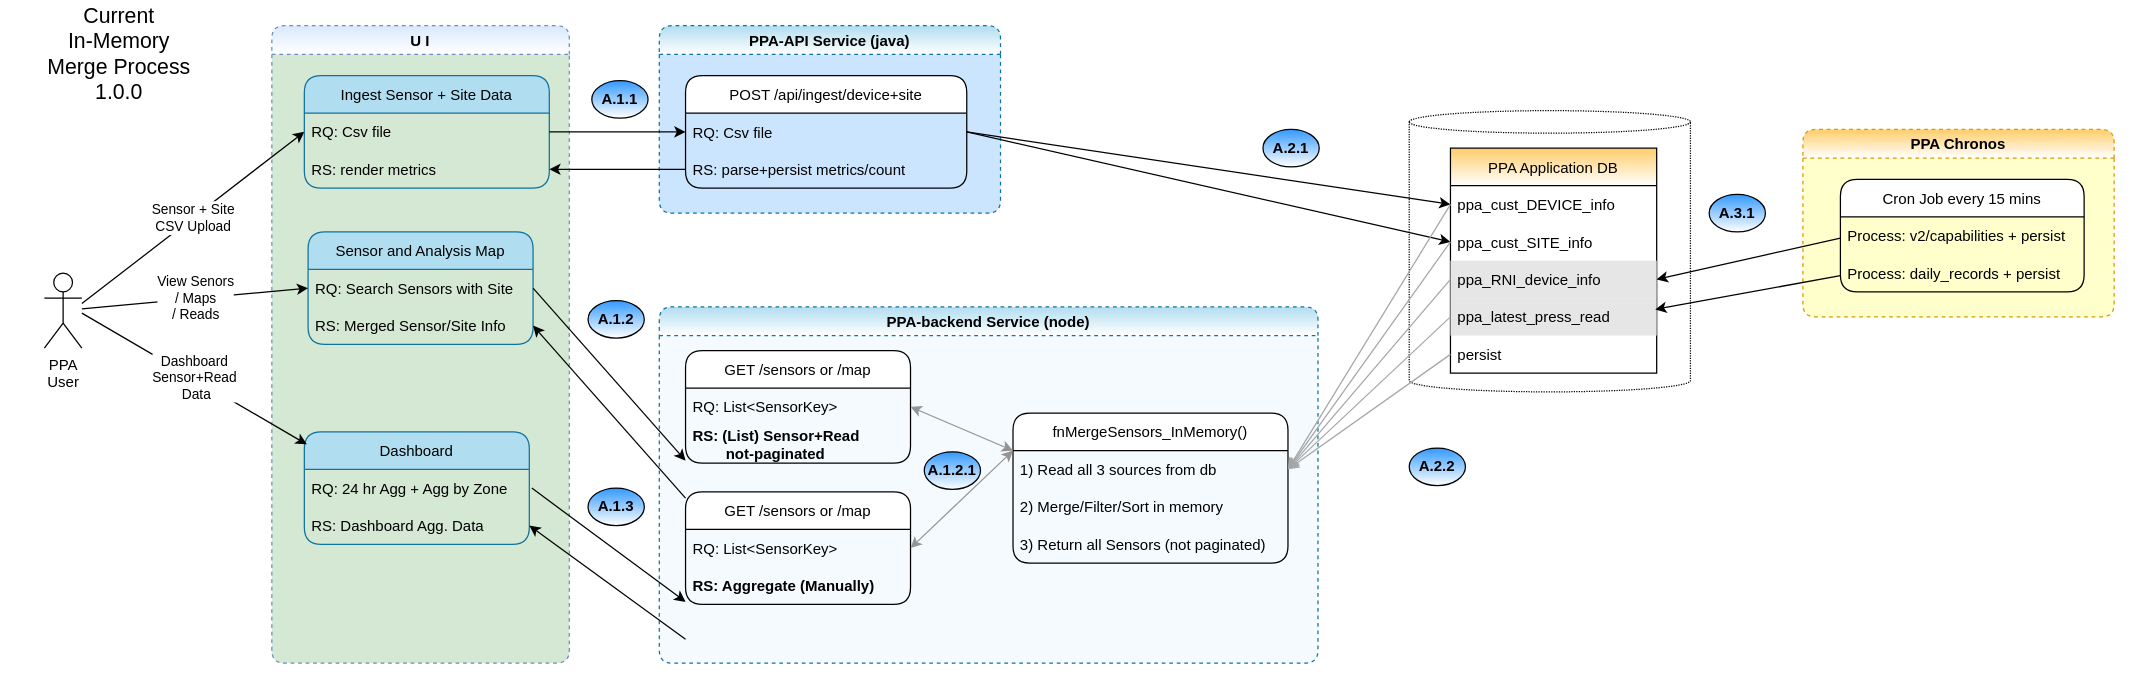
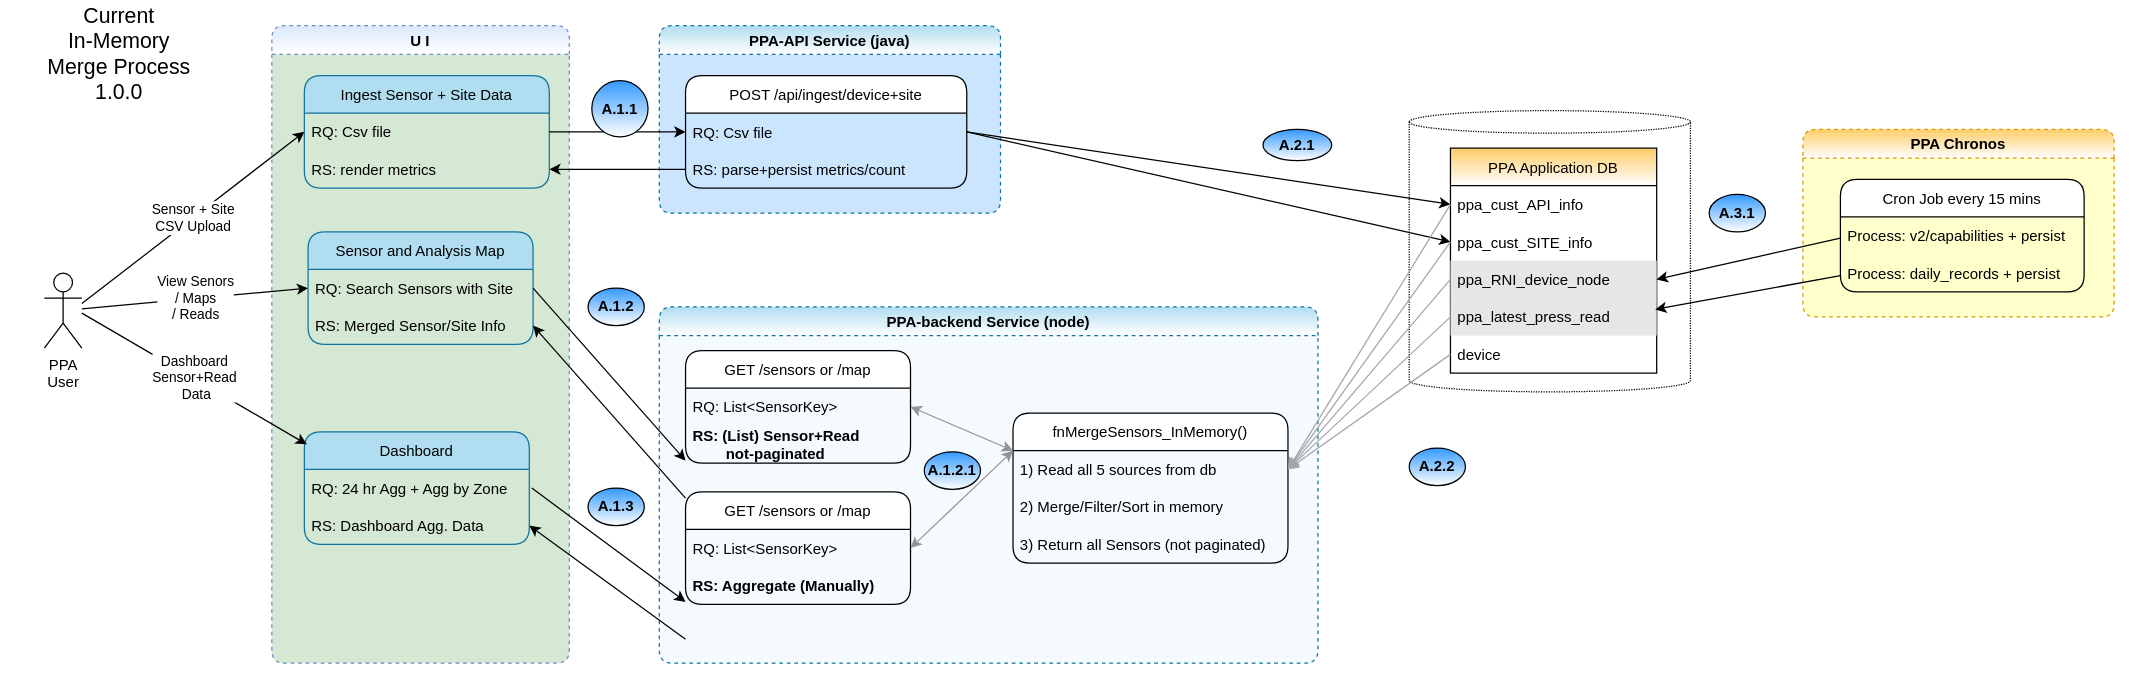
(620, 99) -> (620, 109)
(1291, 148) -> (1298, 145)
(1540, 205) -> (1527, 205)
(1533, 280) -> (1535, 280)
(616, 319) -> (616, 307)
(1485, 355) -> (1481, 355)
(1126, 470) -> (1126, 470)
